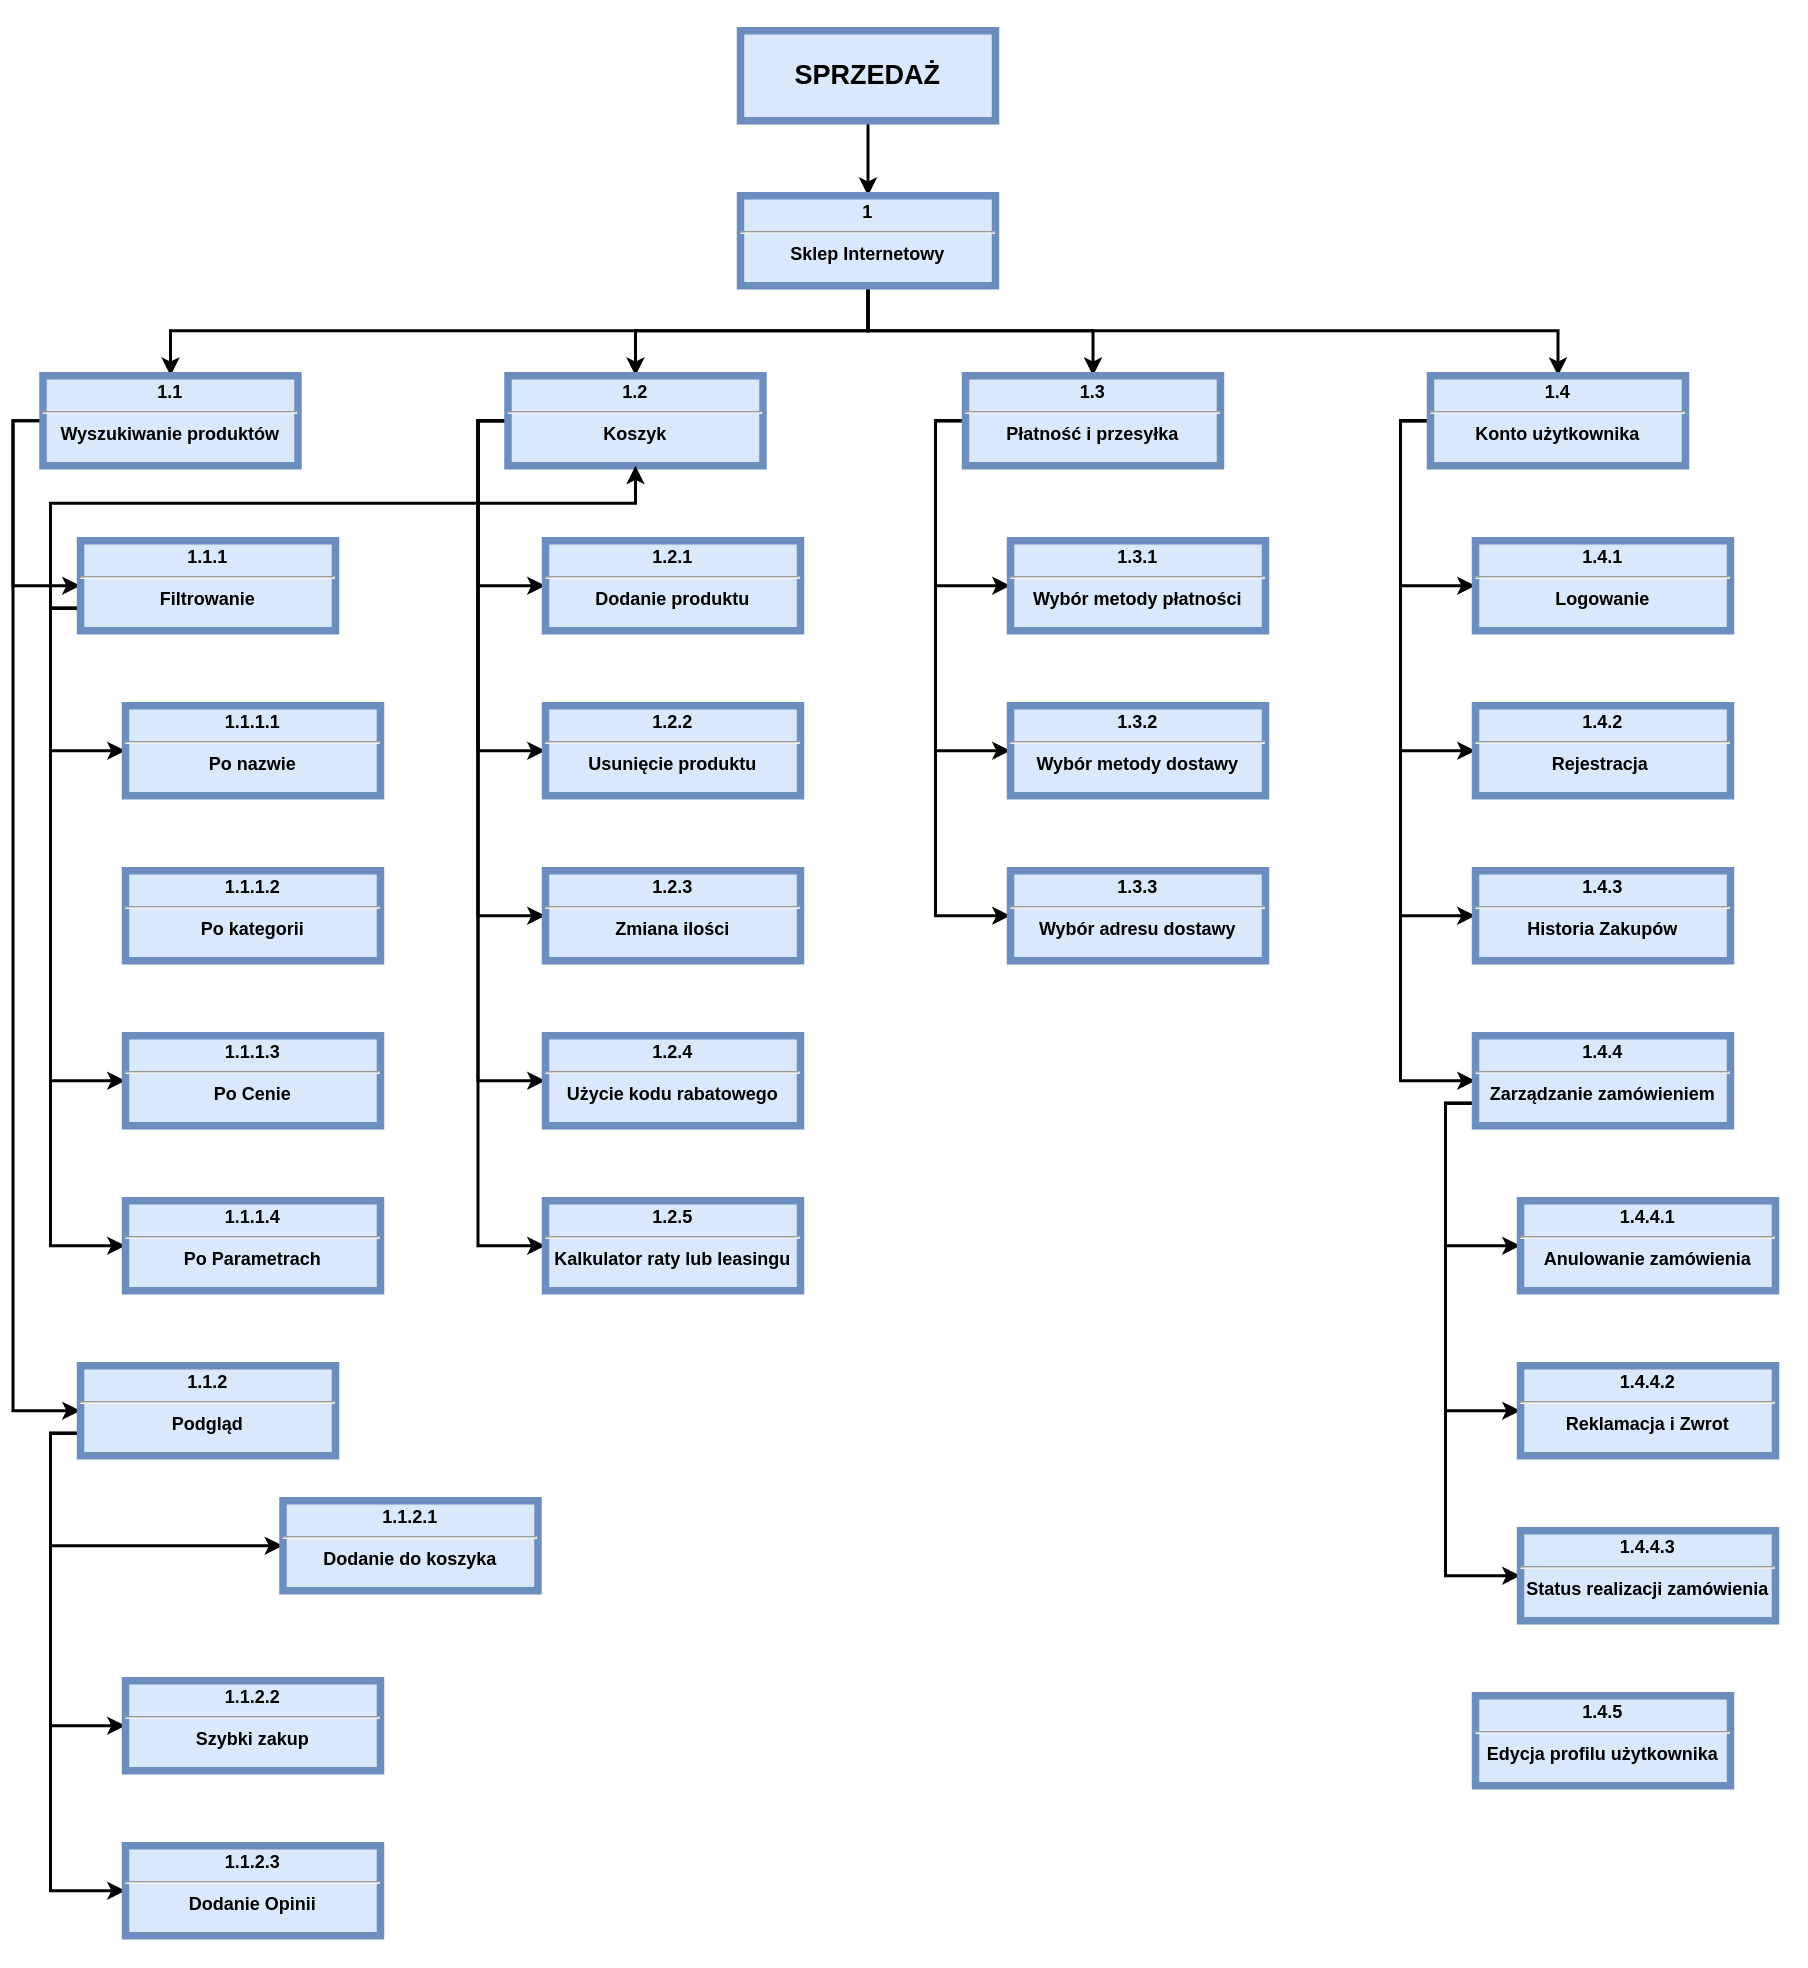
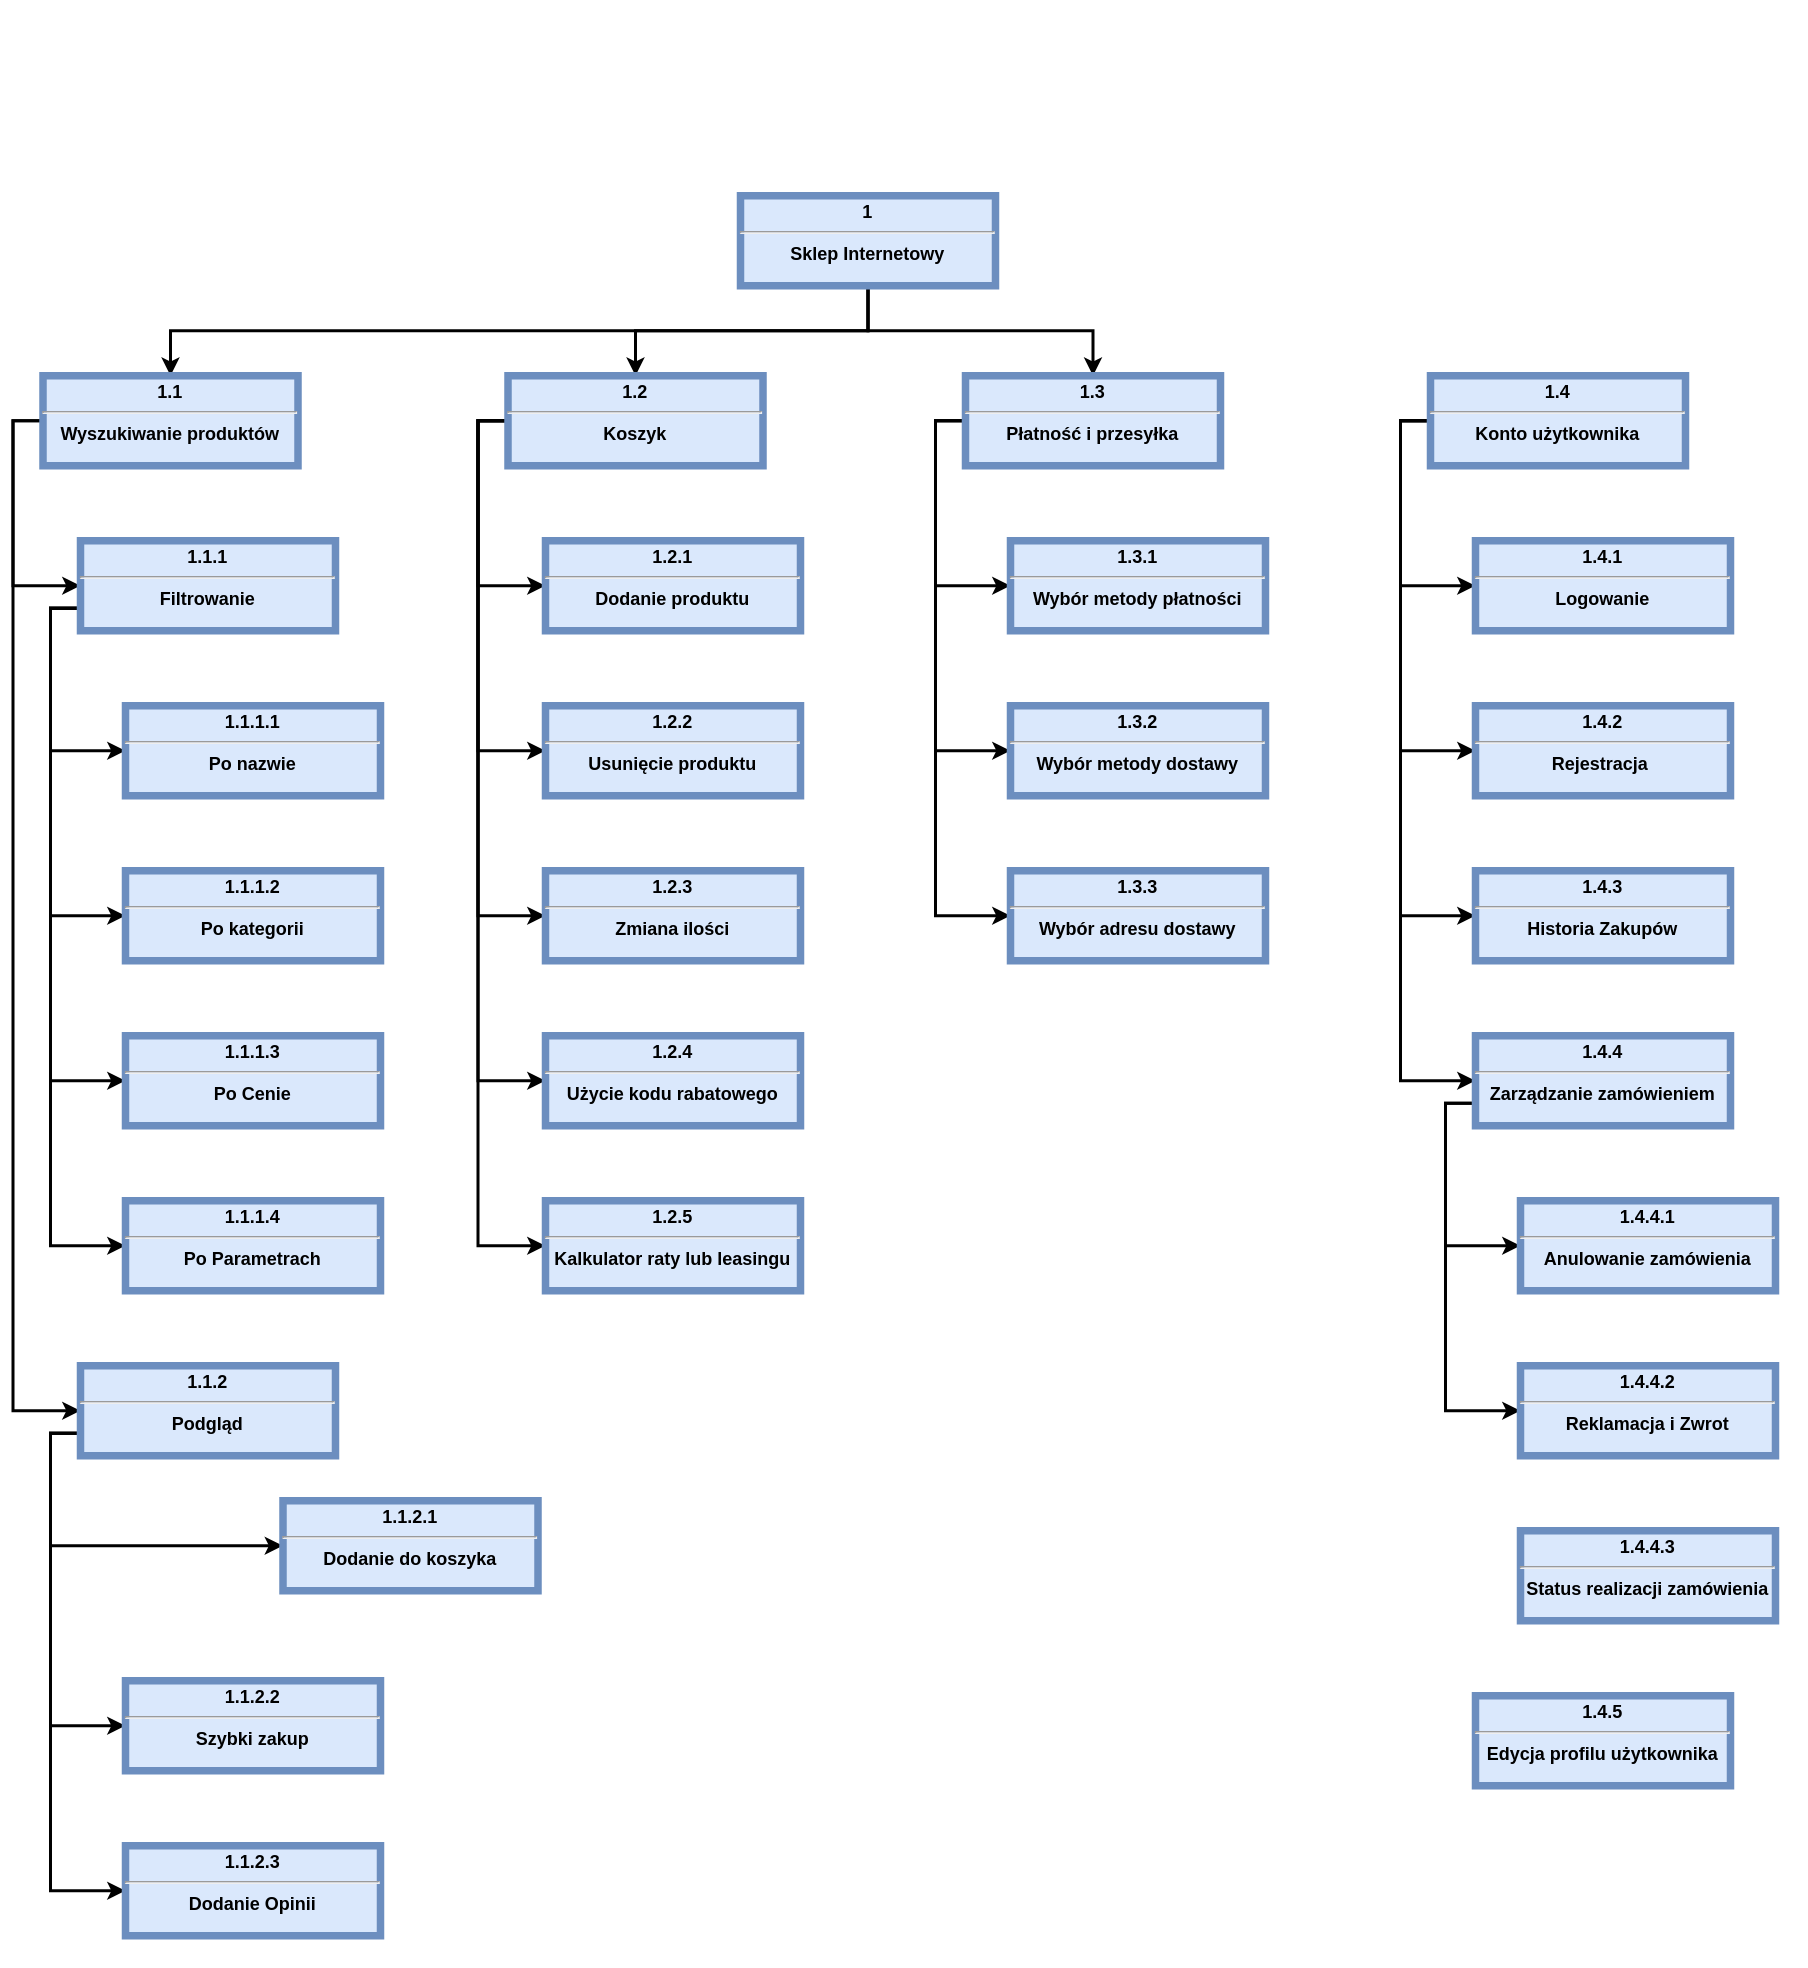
(868, 76) -> none
(868, 152) -> none
(1342, 331) -> none
(304, 503) -> (83, 916)
(1445, 1525) -> none
